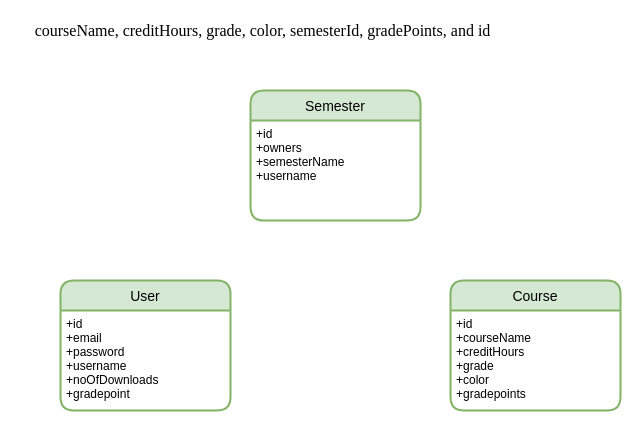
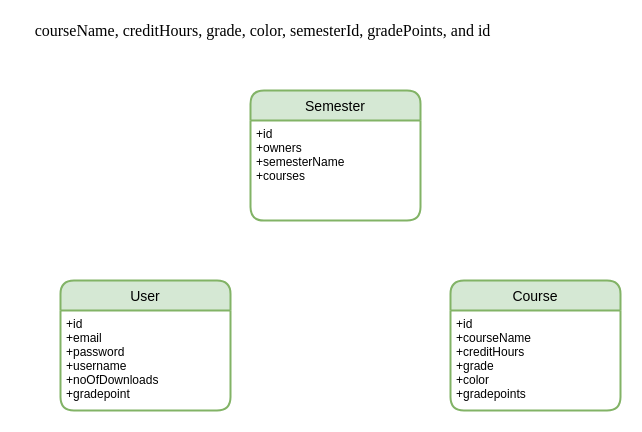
(265, 134) -> (265, 134)
